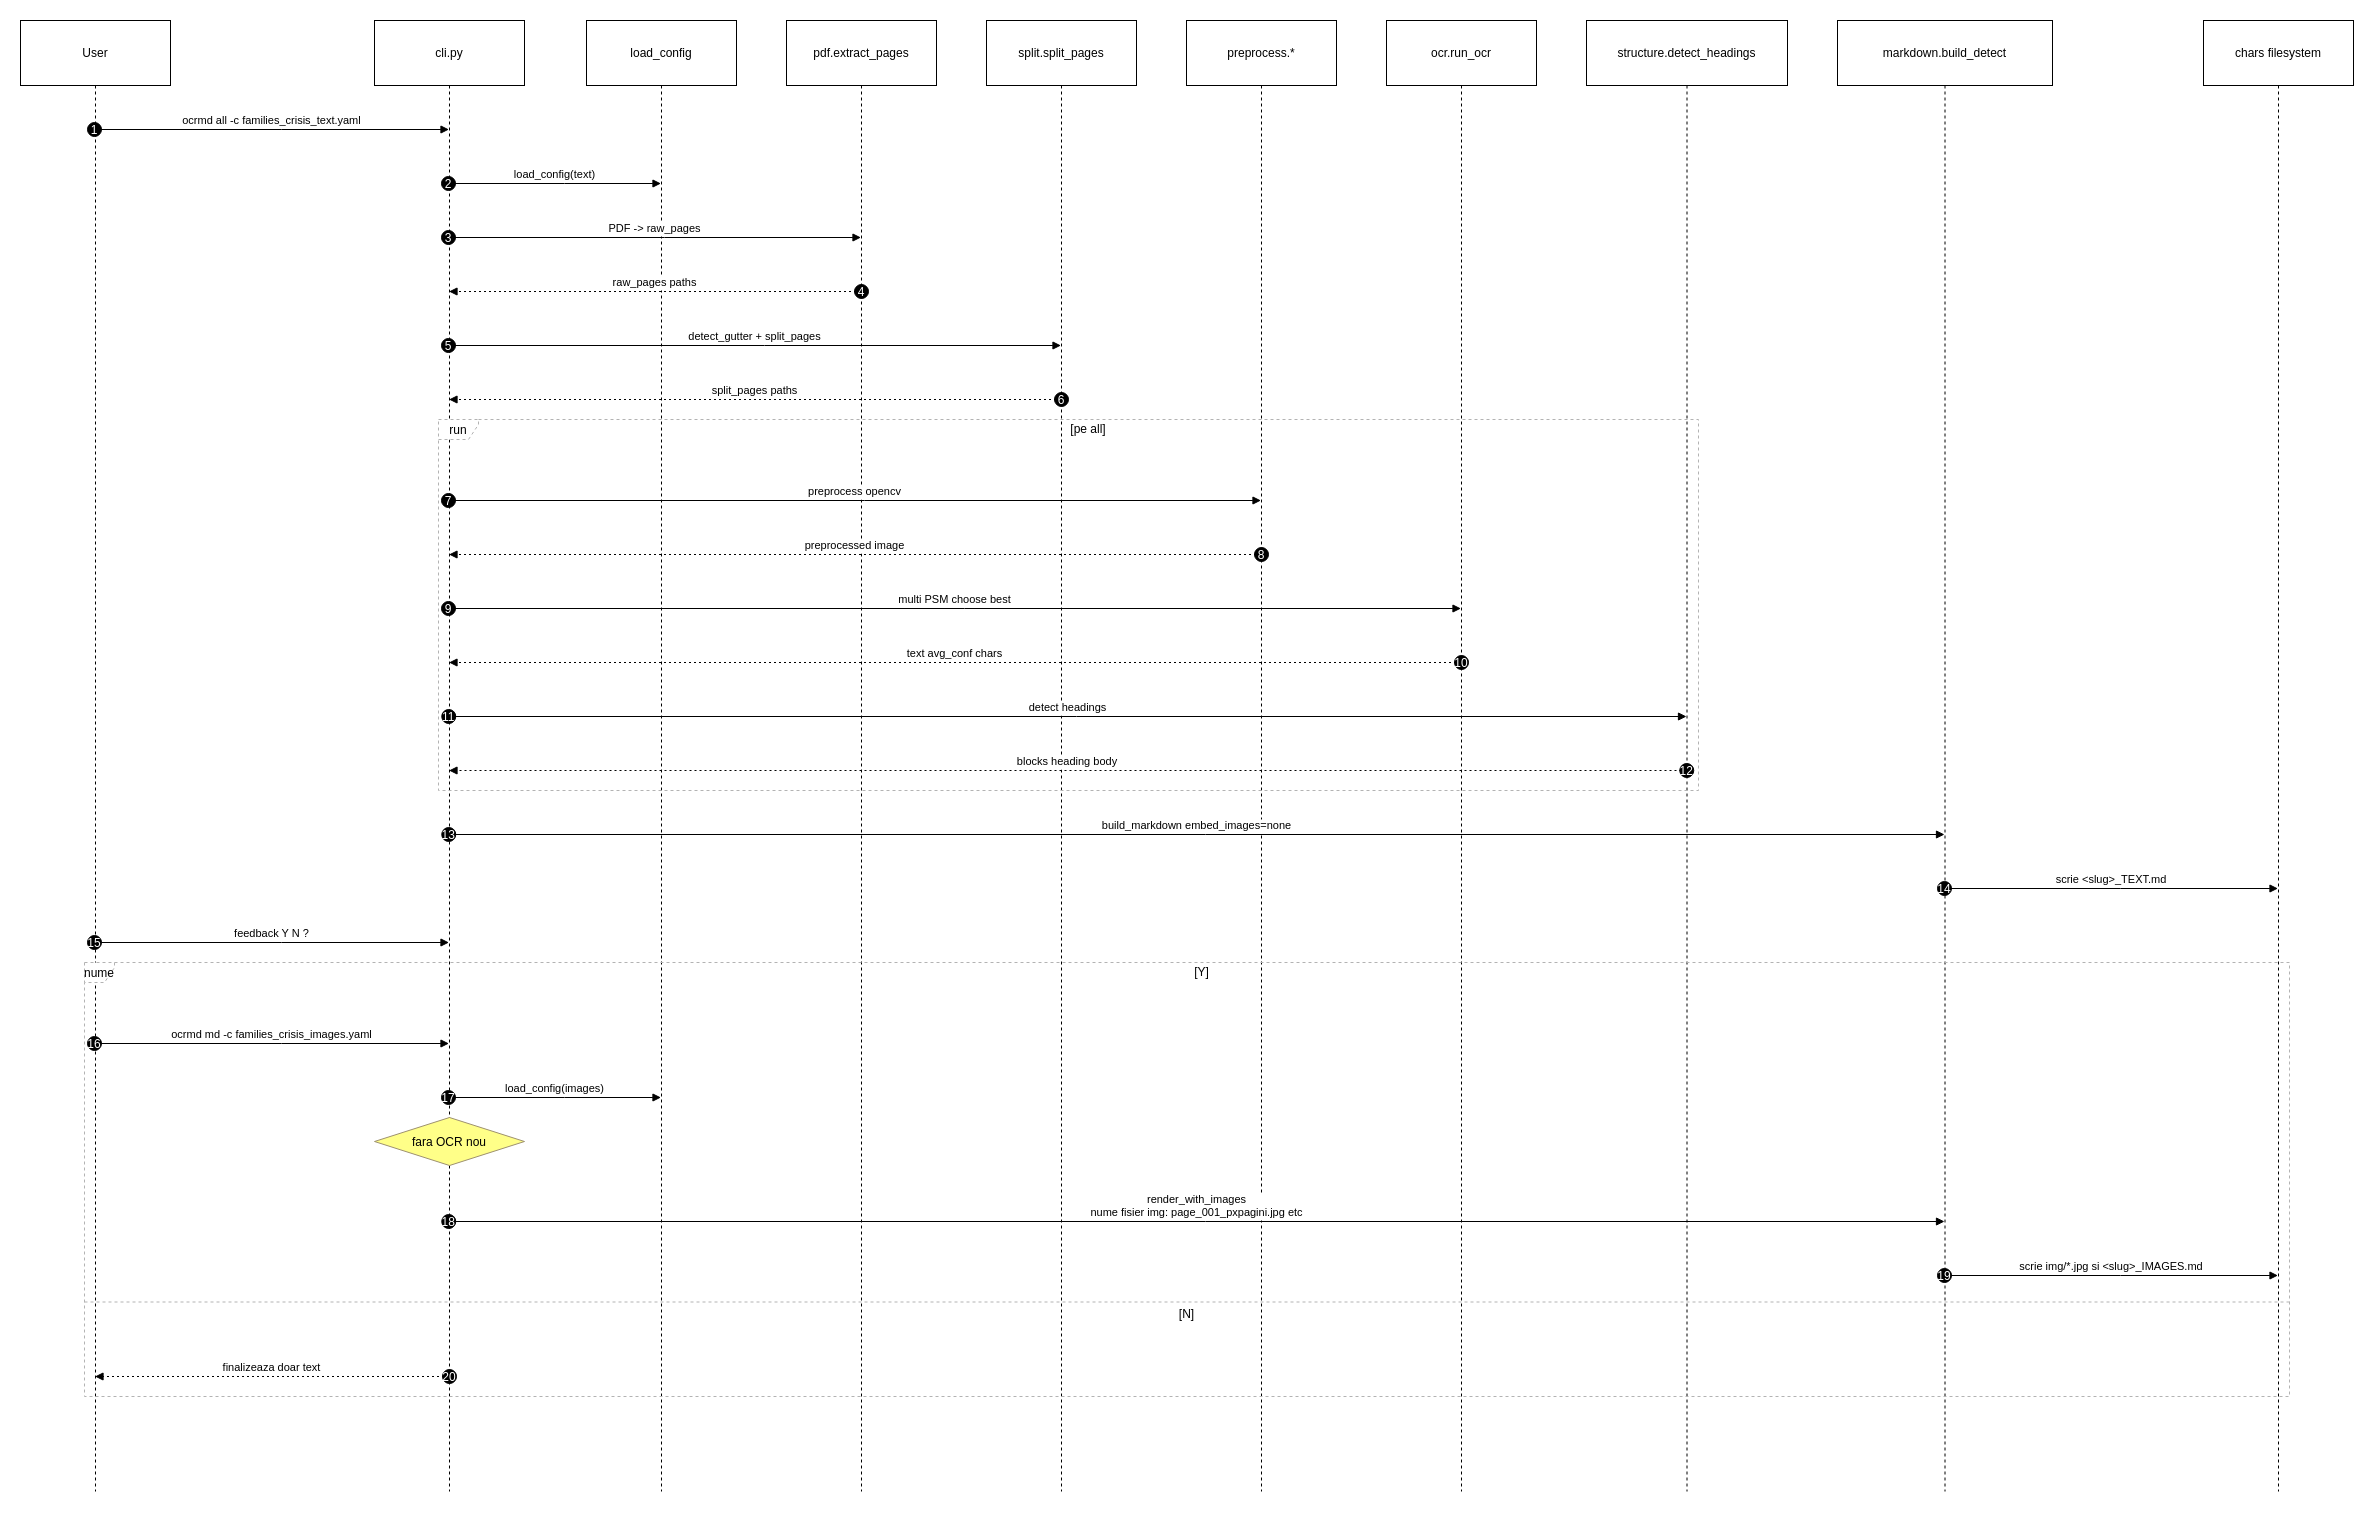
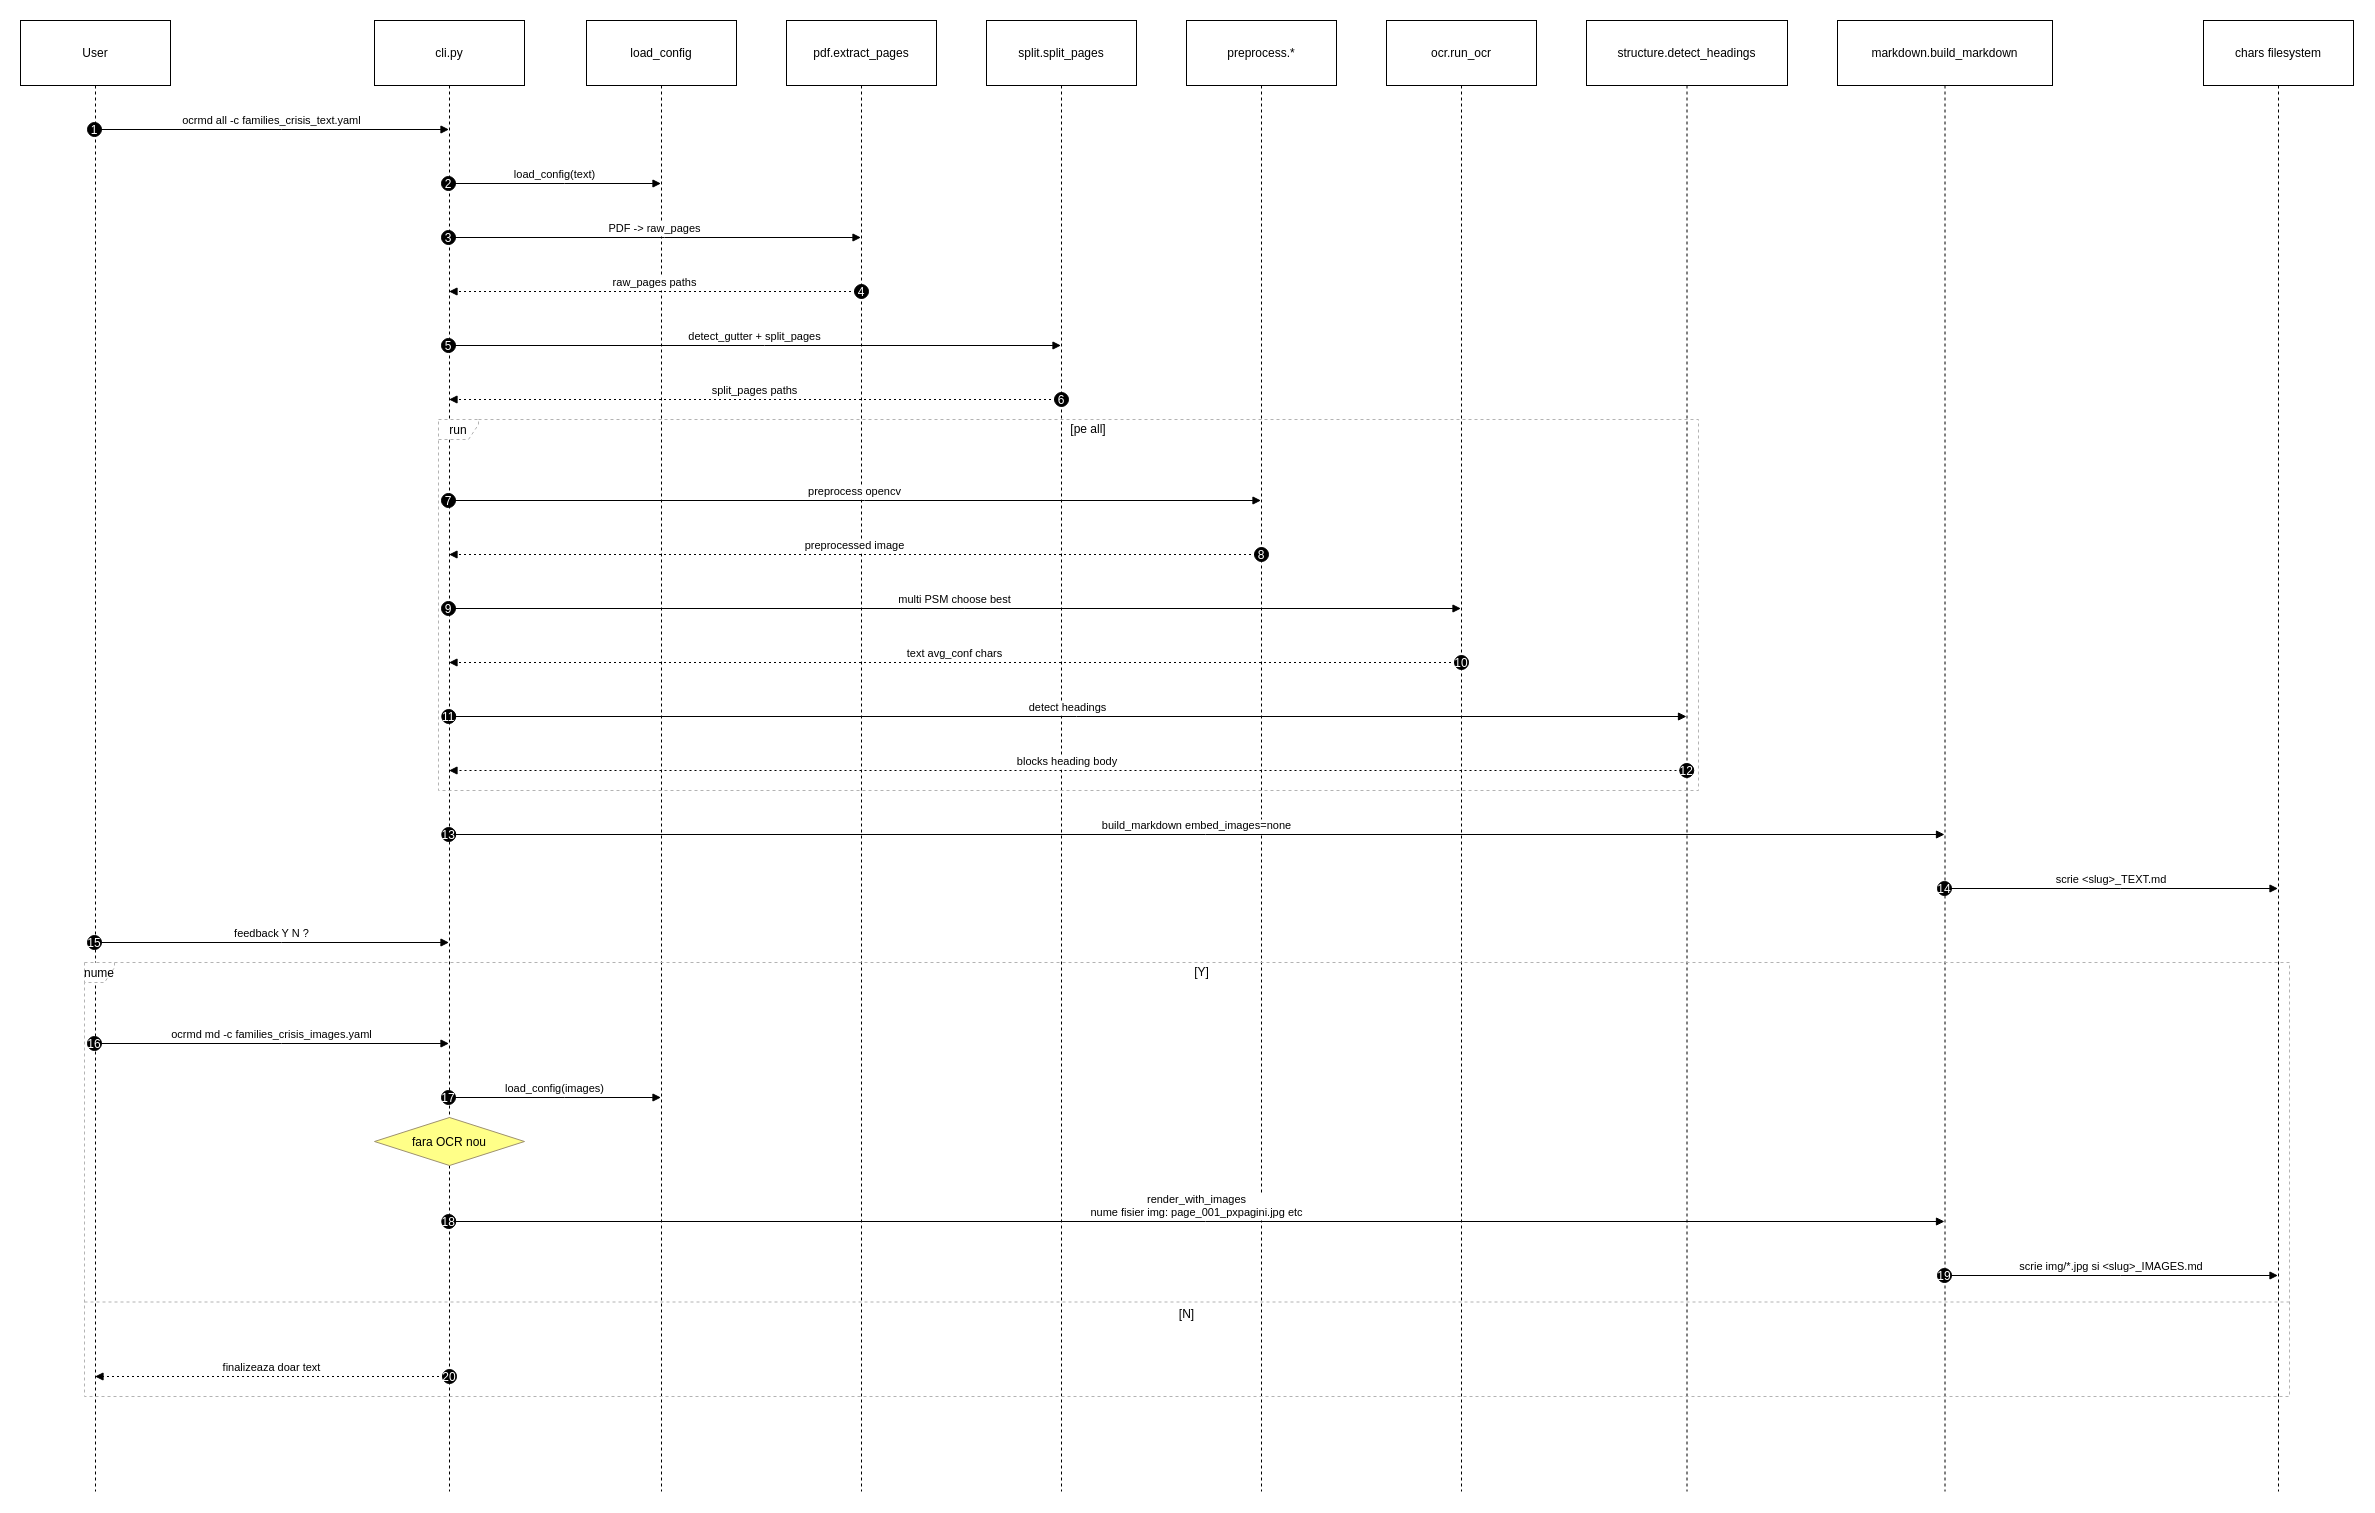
(1945, 54) -> (1945, 54)
